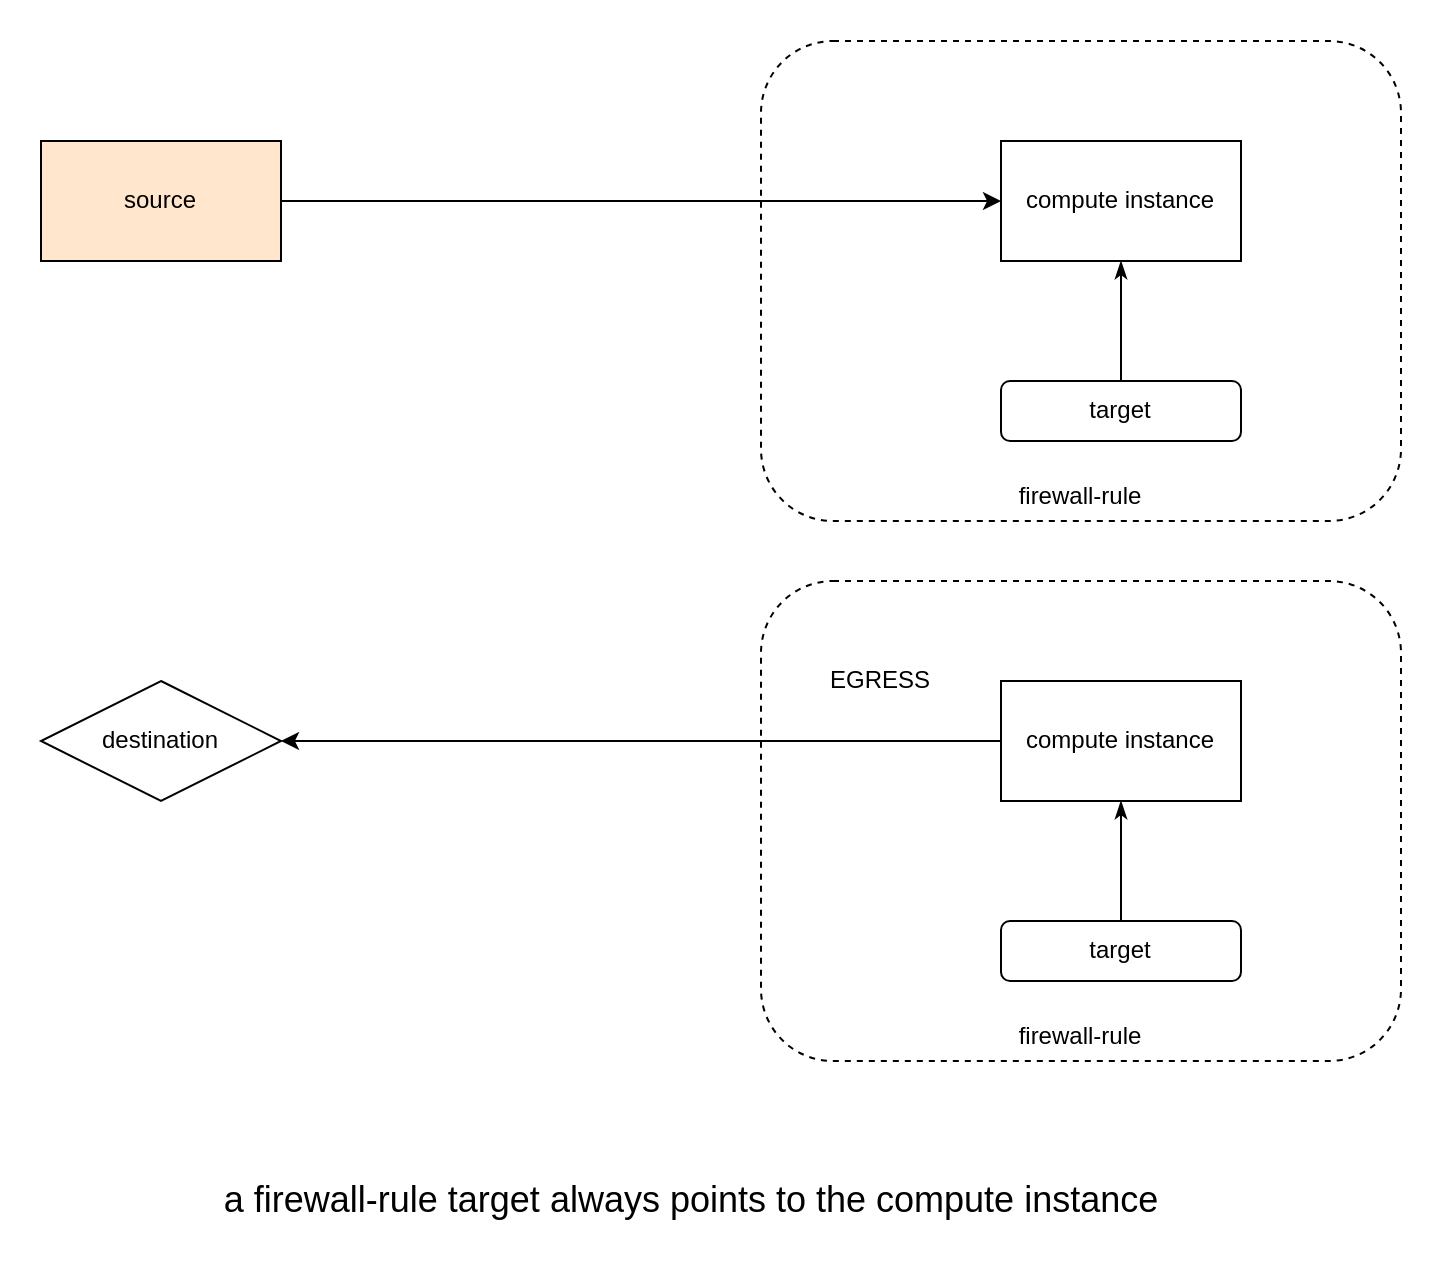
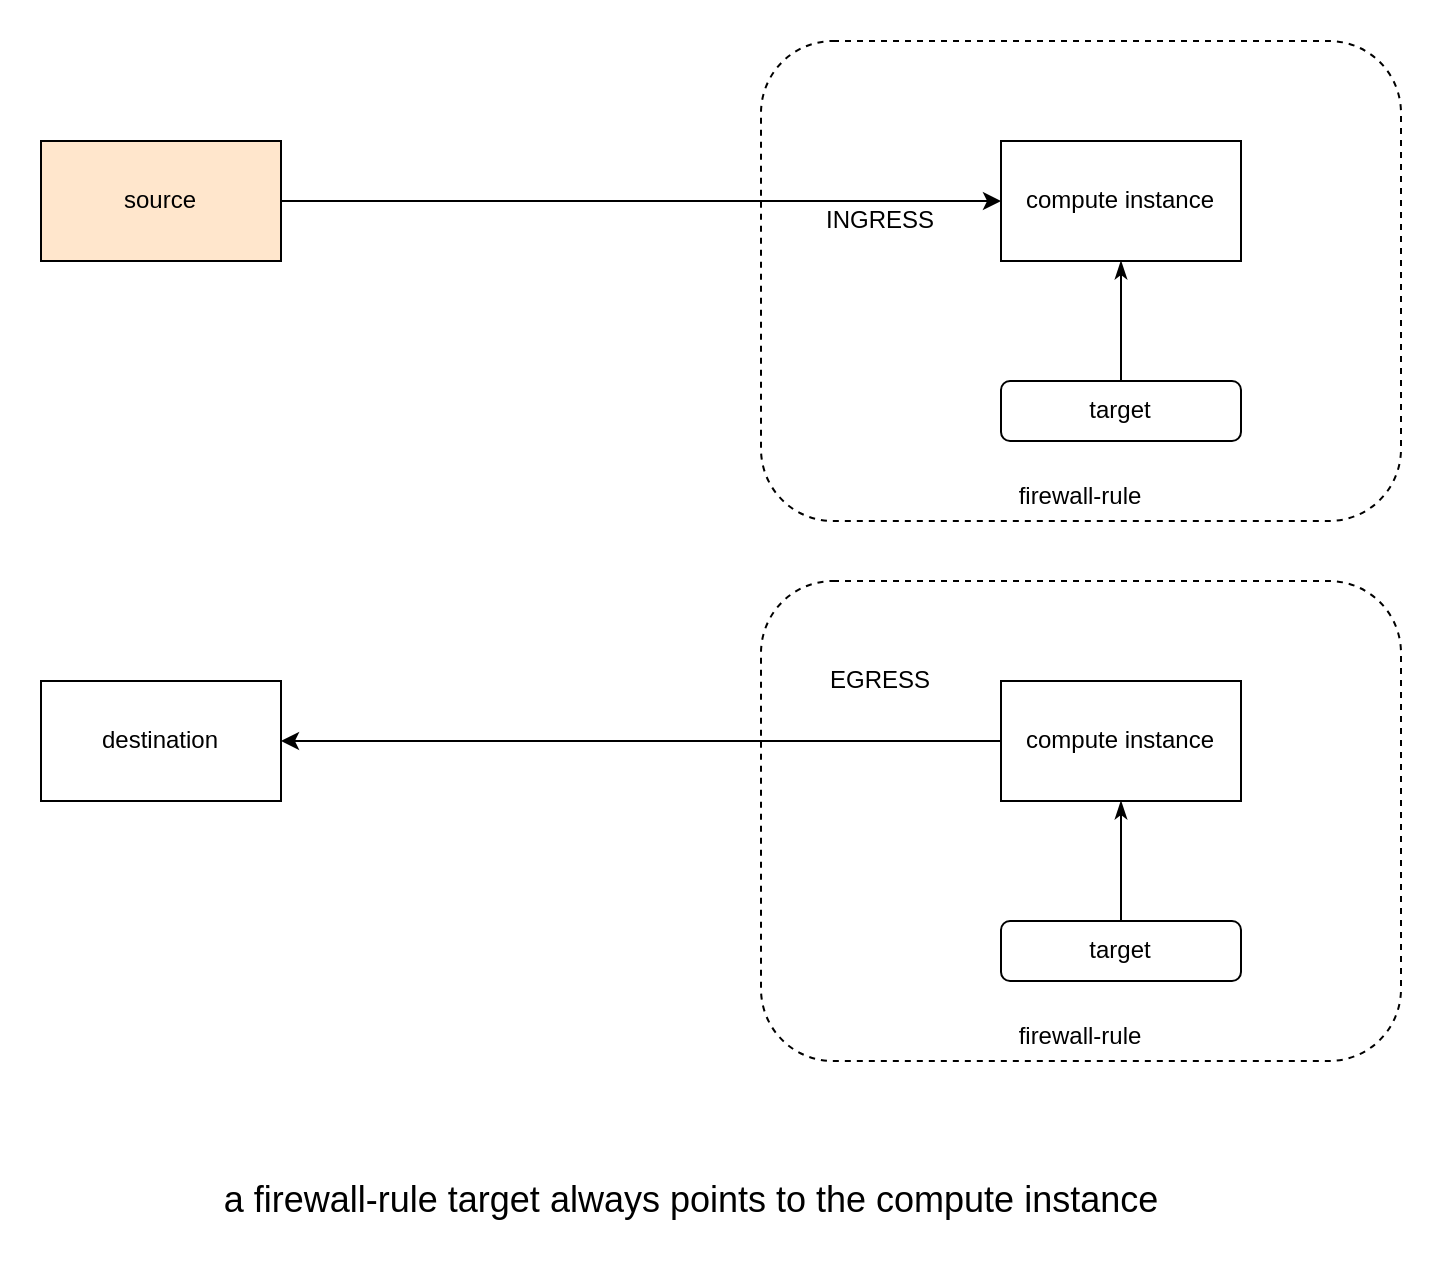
none -> (881, 221)
(161, 741) -> (161, 741)
